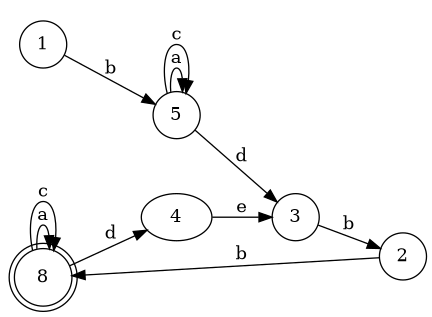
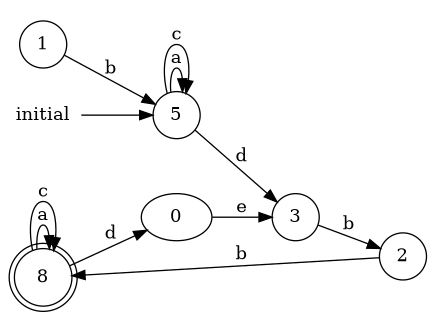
none -> (43, 115)
(177, 217) -> (177, 217)
